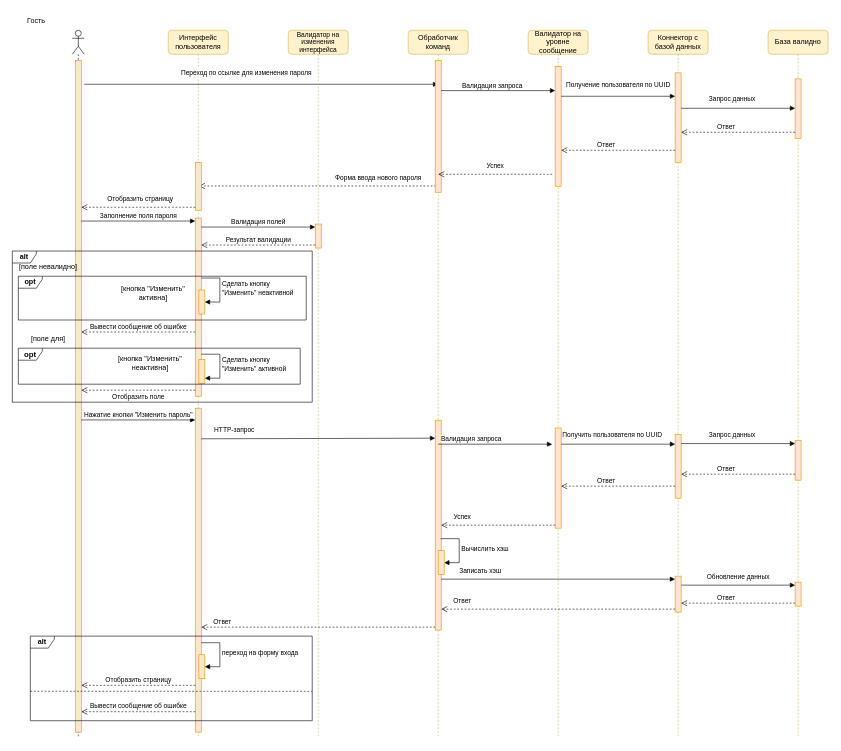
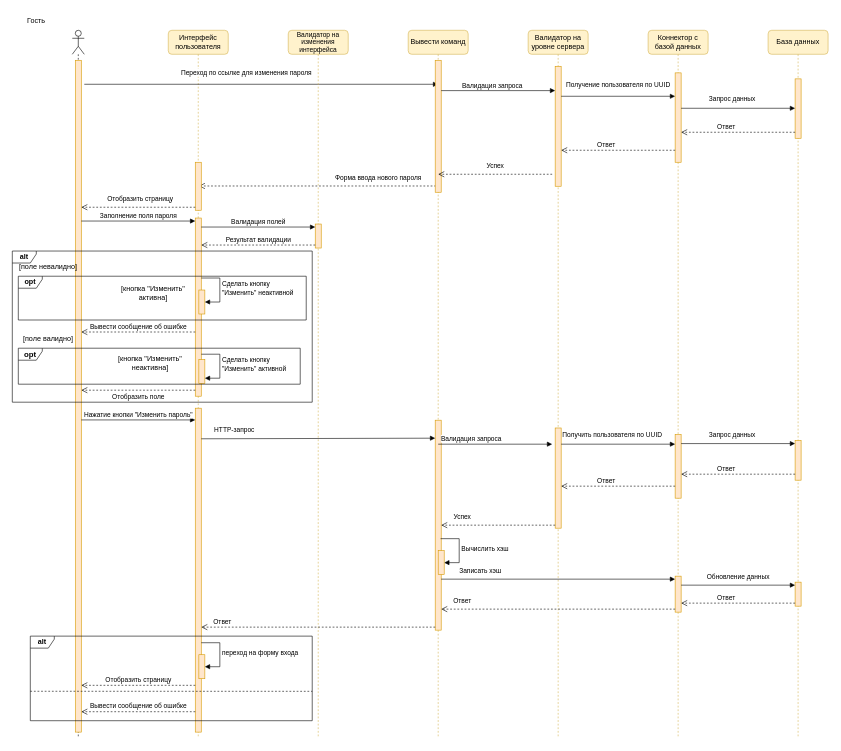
(438, 42) -> (438, 42)
(558, 42) -> (558, 42)
(798, 42) -> (798, 42)
(48, 339) -> (48, 339)
